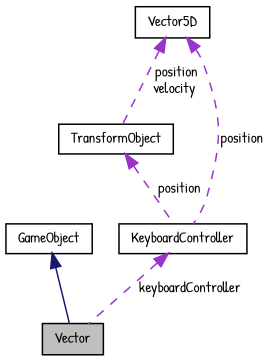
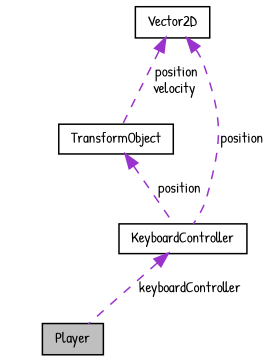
(173, 22) -> (173, 22)
(49, 239) -> none
(73, 339) -> (73, 339)
